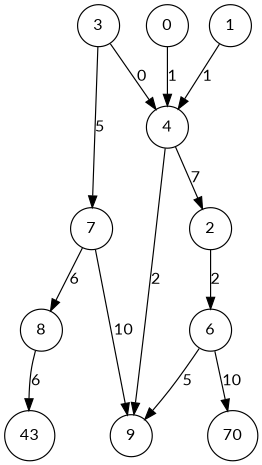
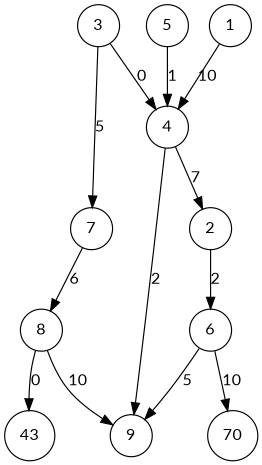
(167, 26) -> (167, 26)
(208, 76) -> (208, 76)
(110, 326) -> (68, 390)
(36, 381) -> (36, 381)
